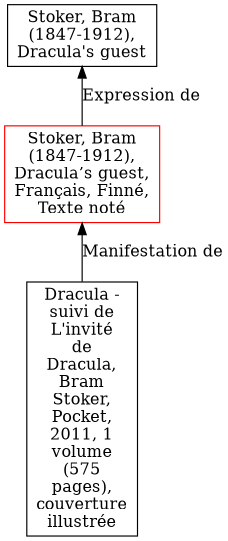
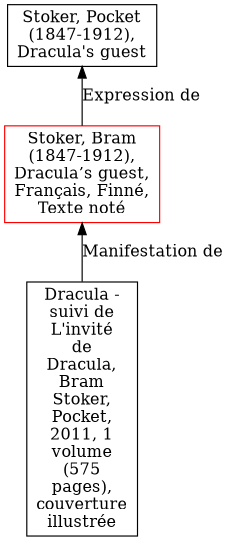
(82, 36) -> (82, 36)
